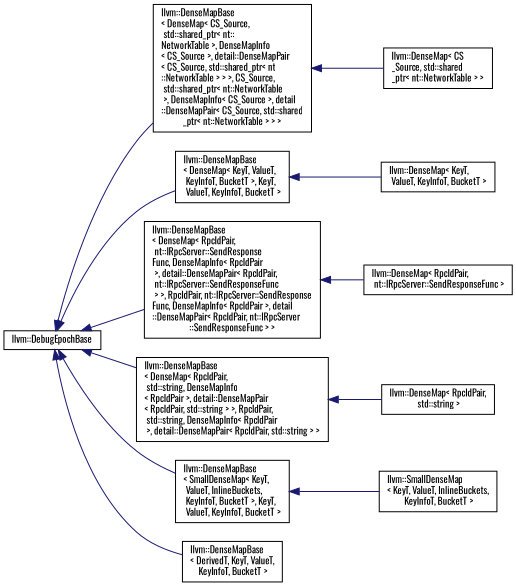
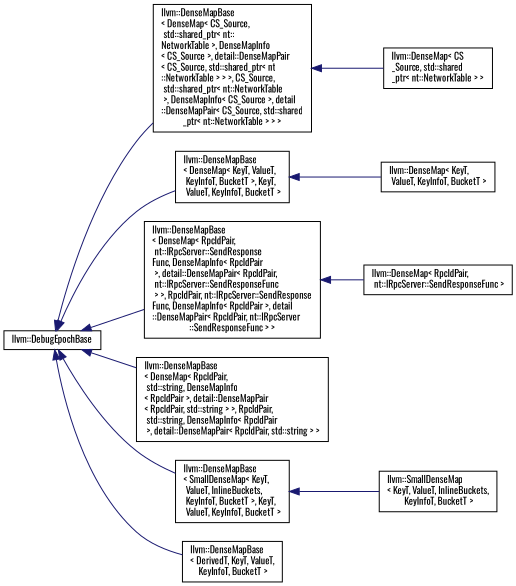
(438, 400) -> none
